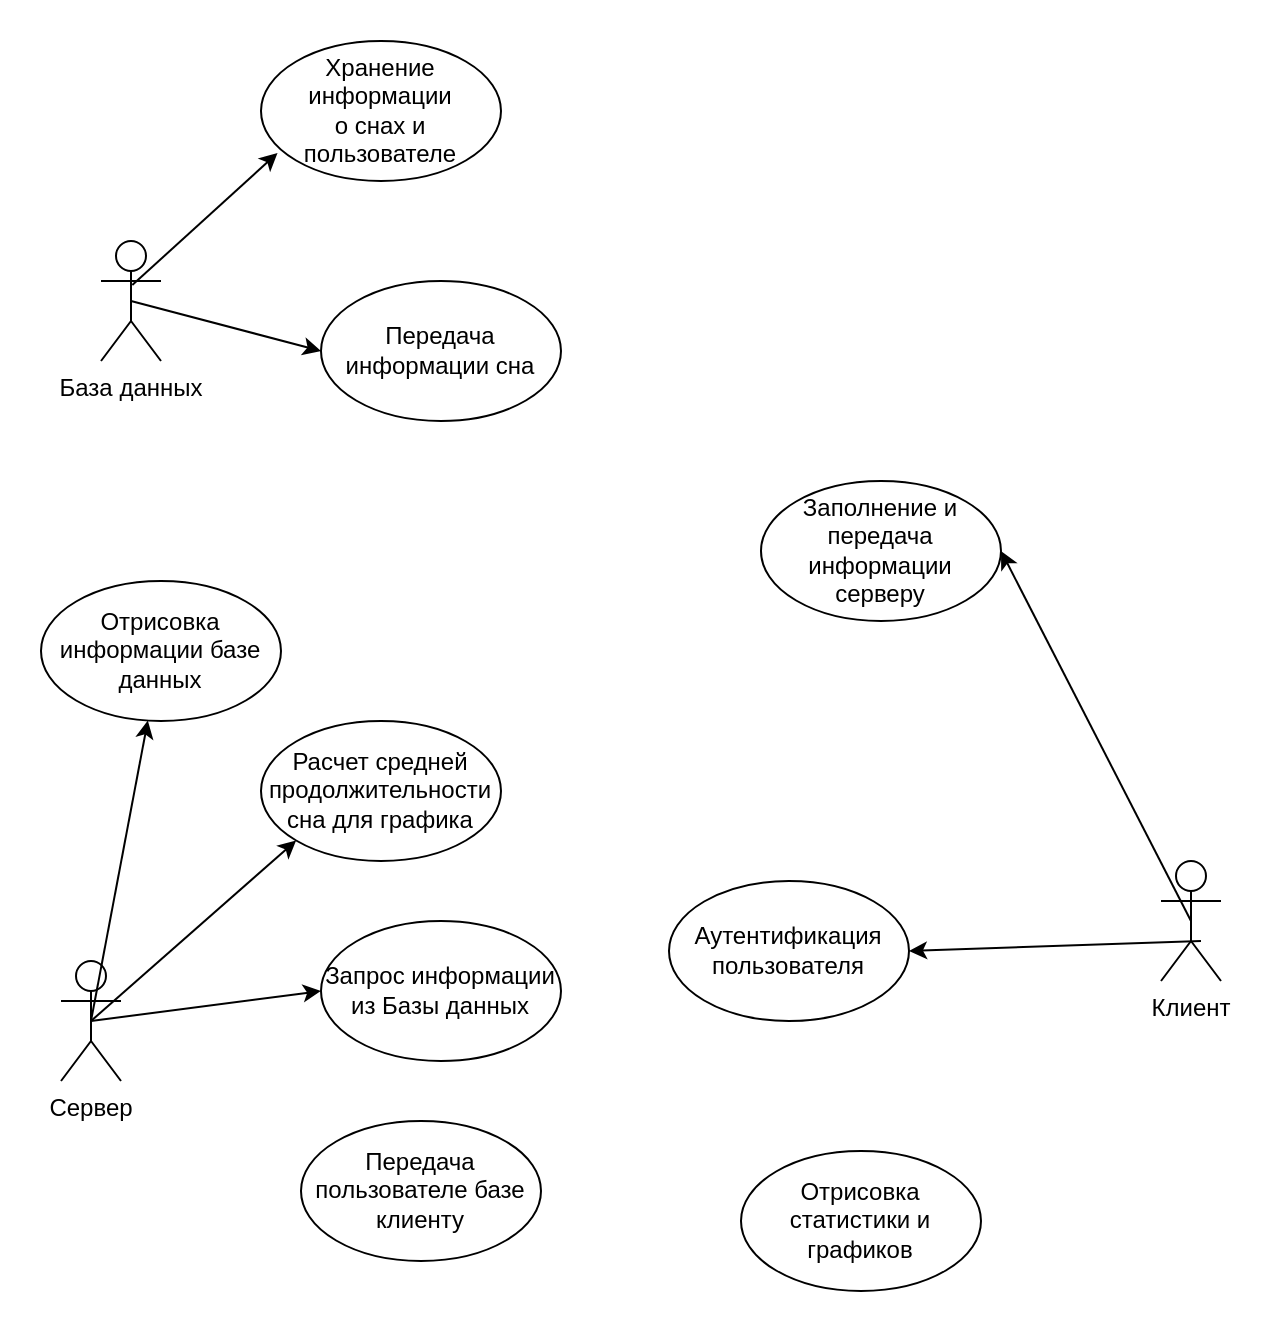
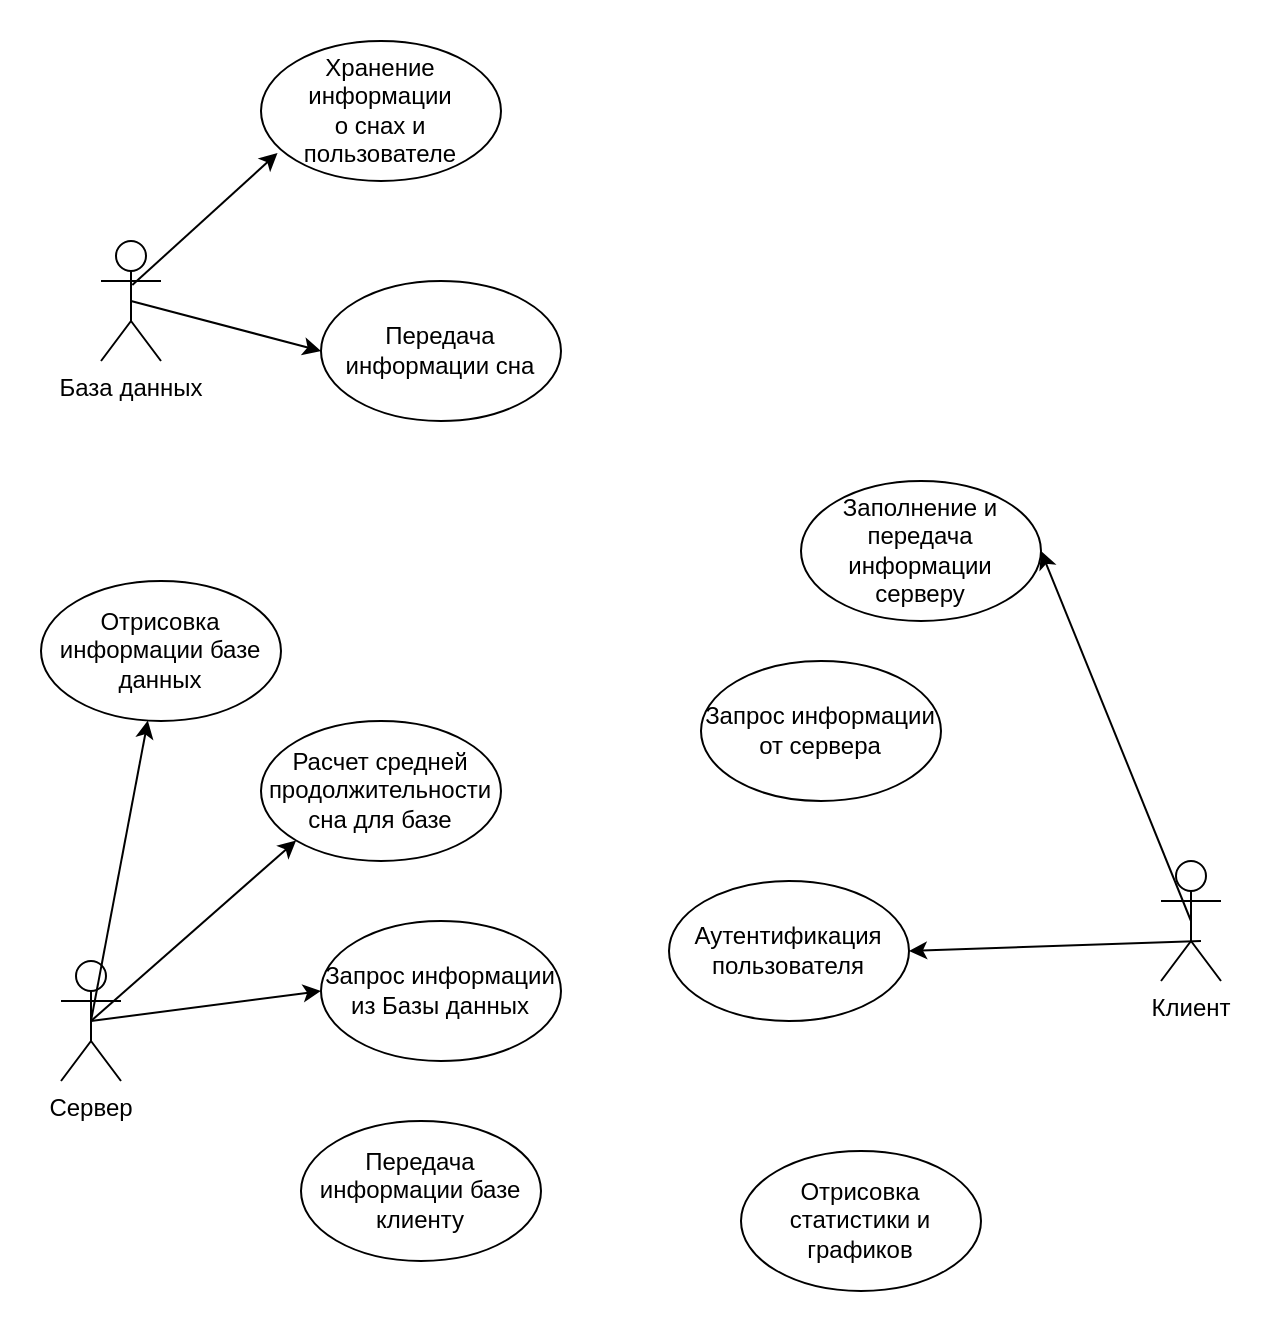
(881, 551) -> (921, 551)
none -> (821, 731)
(381, 791) -> (381, 791)
(421, 1191) -> (421, 1191)
